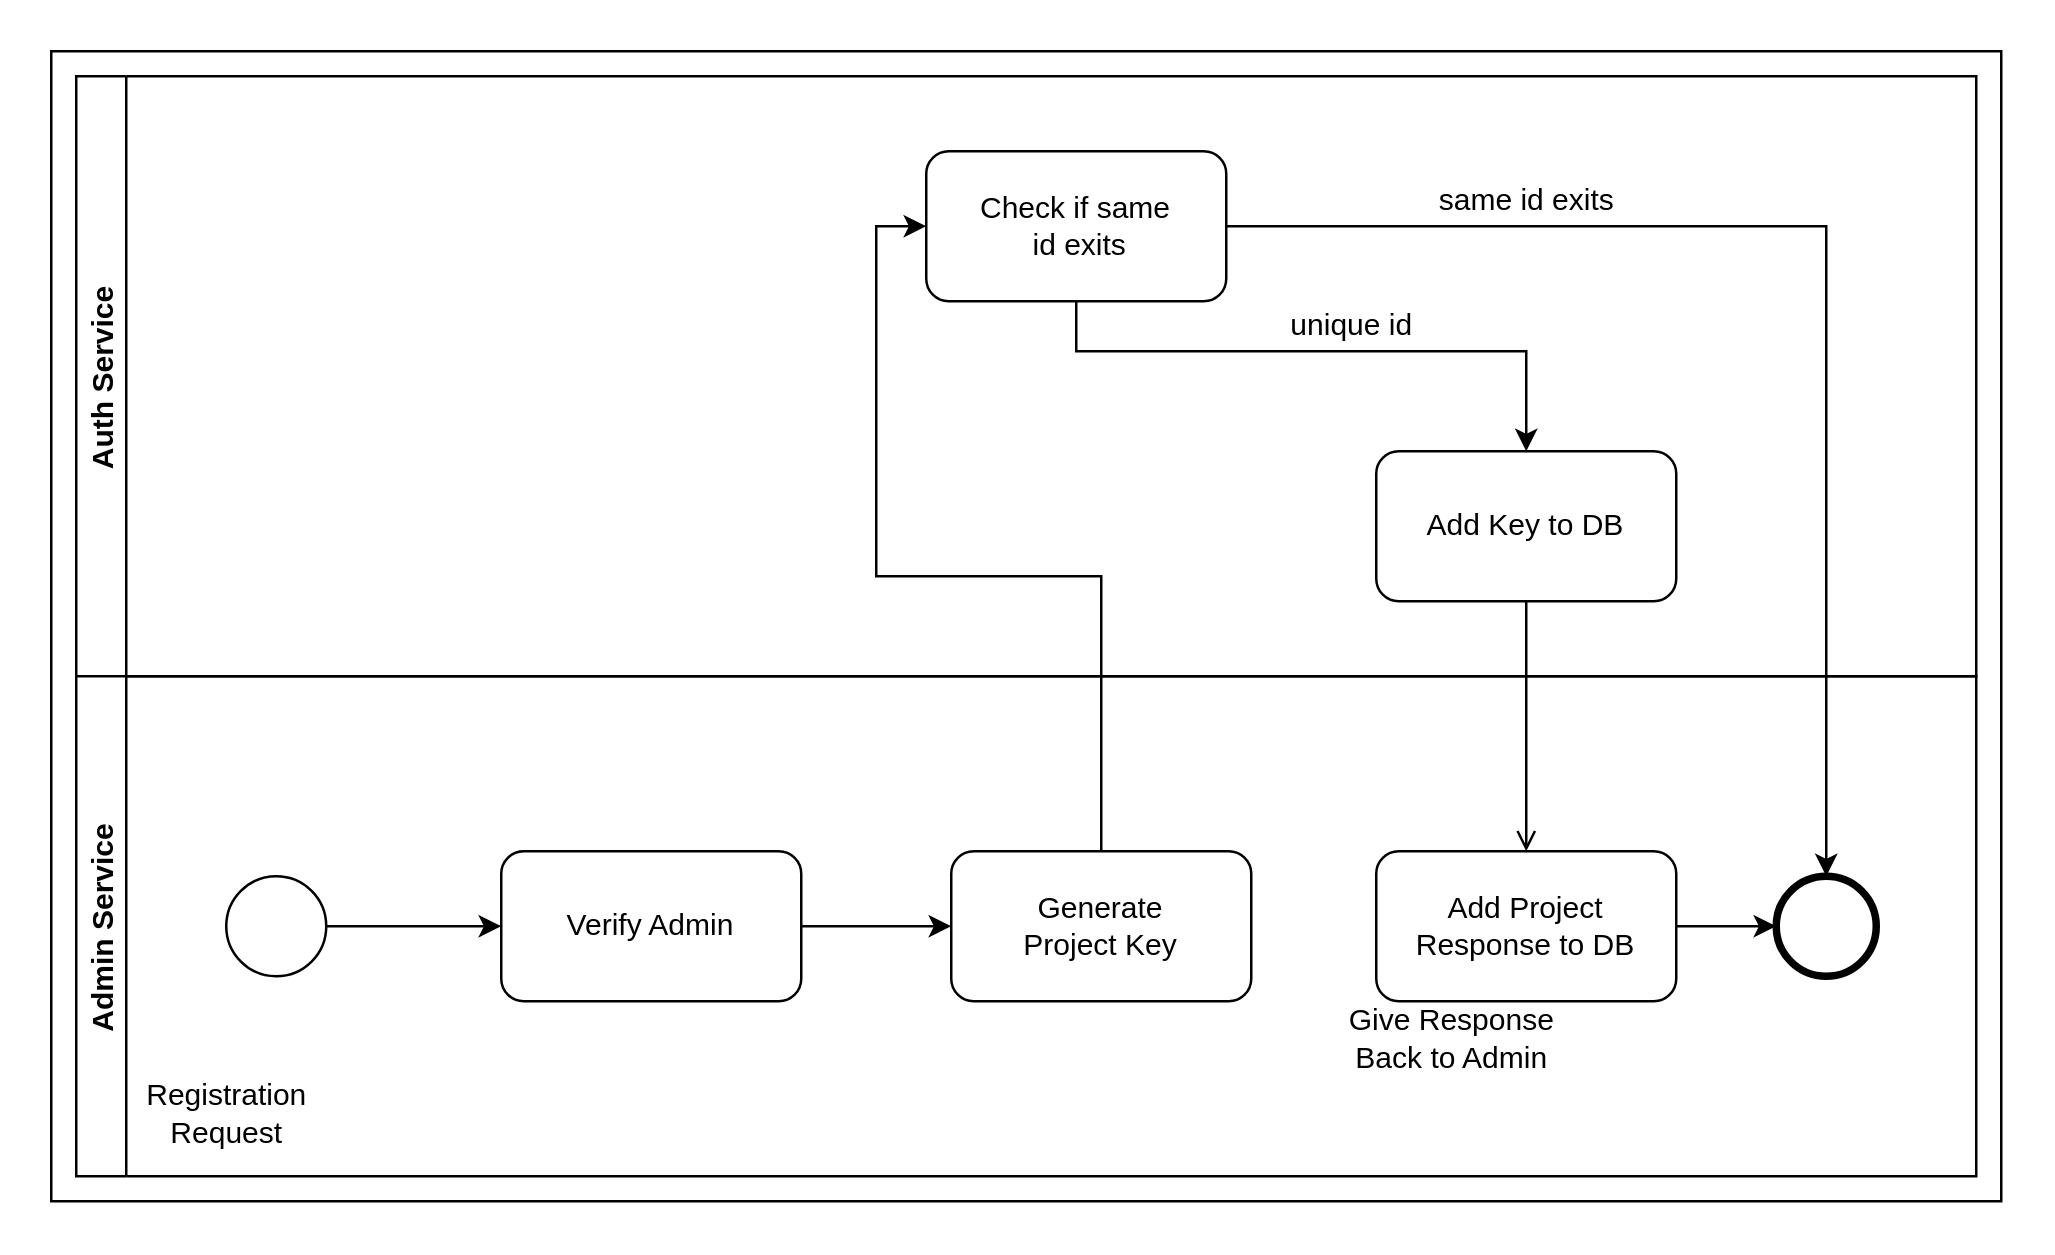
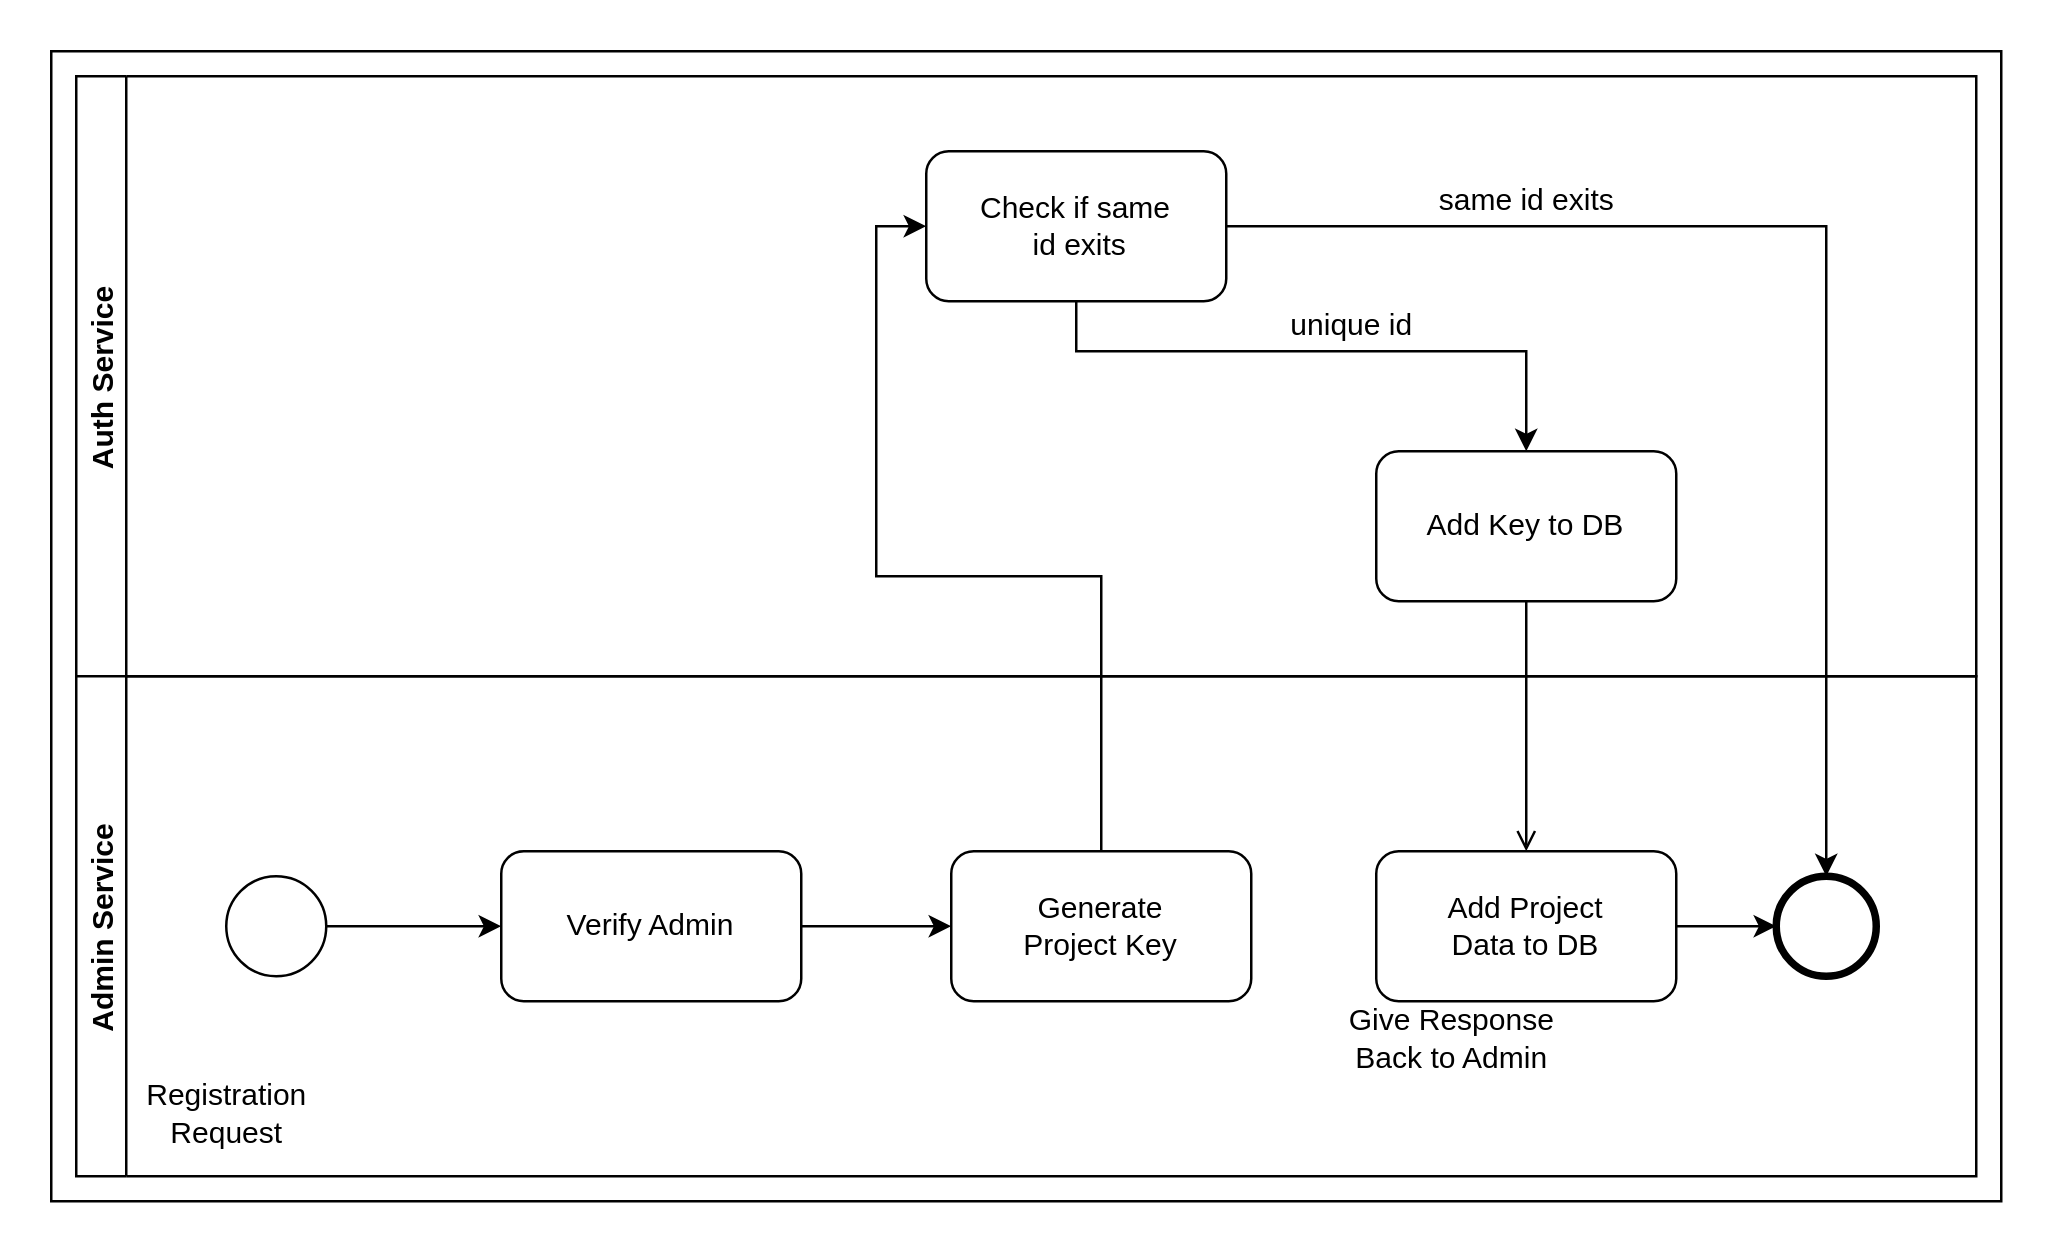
(1526, 926) -> (1526, 926)
